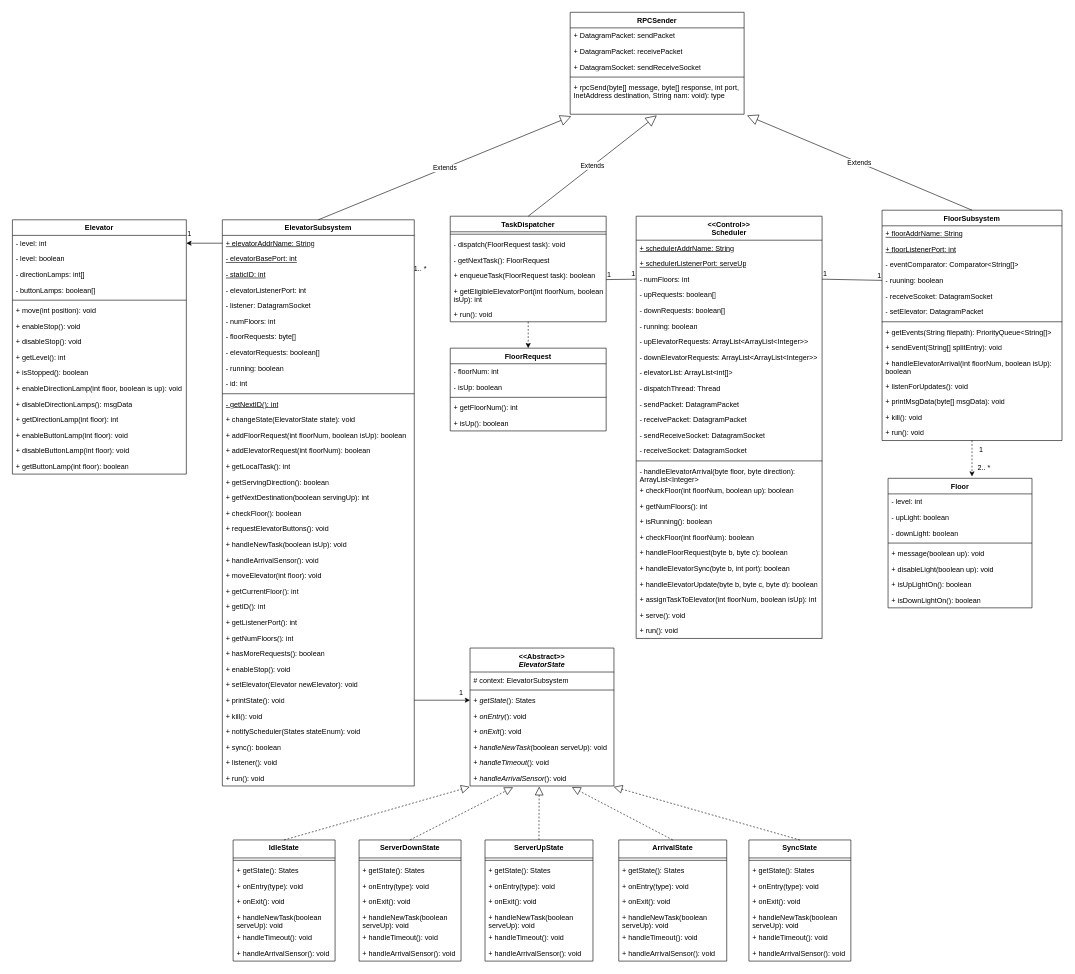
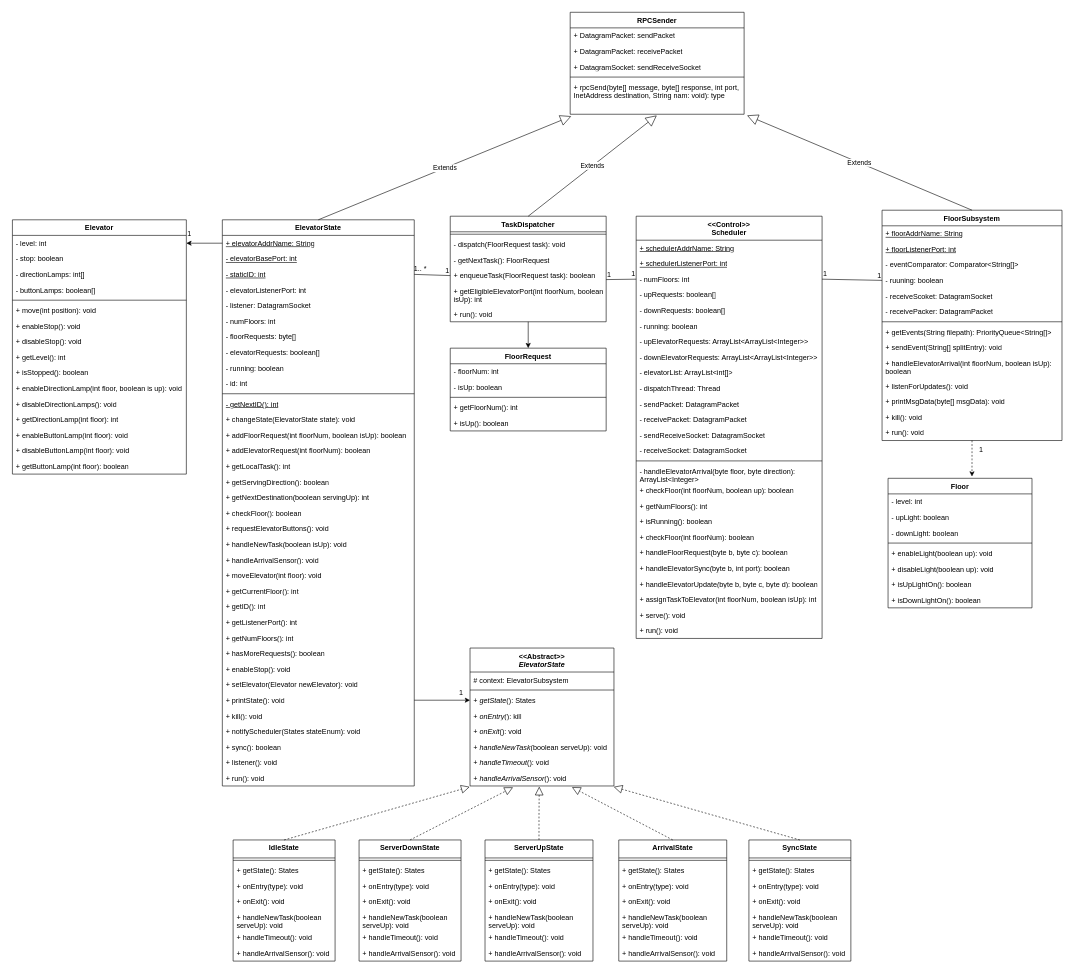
(318, 228) -> (318, 228)
(43, 260) -> (42, 260)
(700, 264) -> (691, 264)
none -> (432, 275)
(941, 312) -> (945, 312)
(528, 333) -> (528, 333)
(79, 405) -> (72, 405)
(984, 468) -> none
(941, 554) -> (947, 554)
(504, 717) -> (502, 717)
